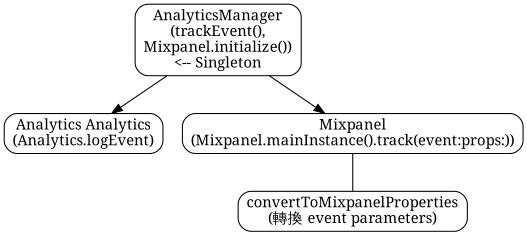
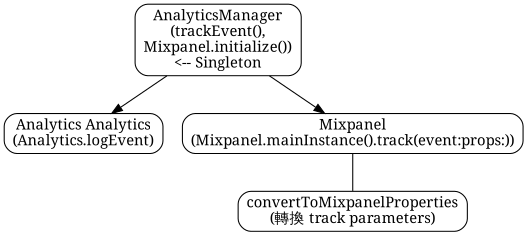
(353, 211) -> (353, 211)
